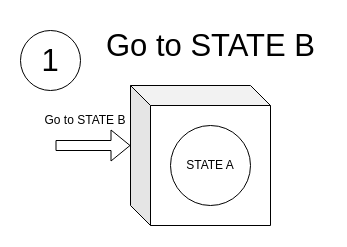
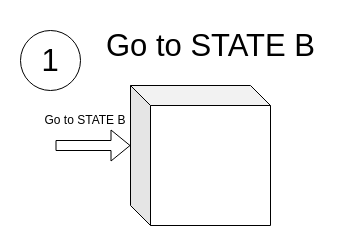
(211, 166) -> none
